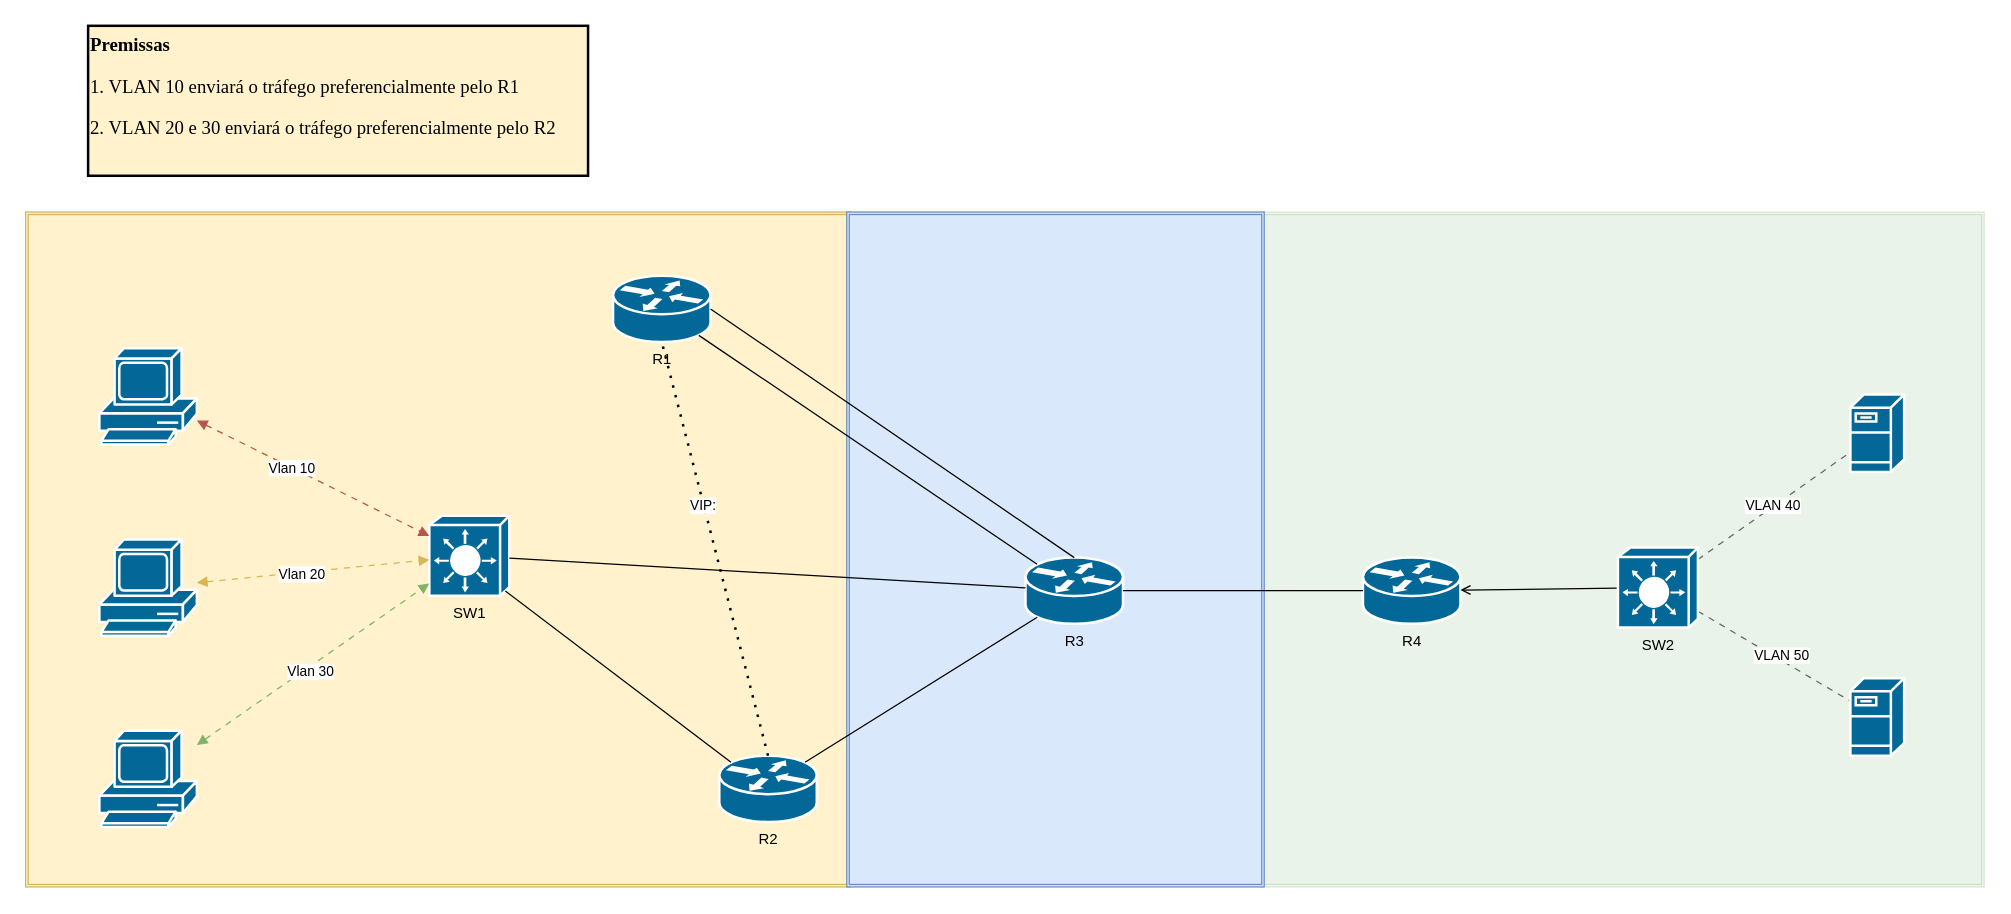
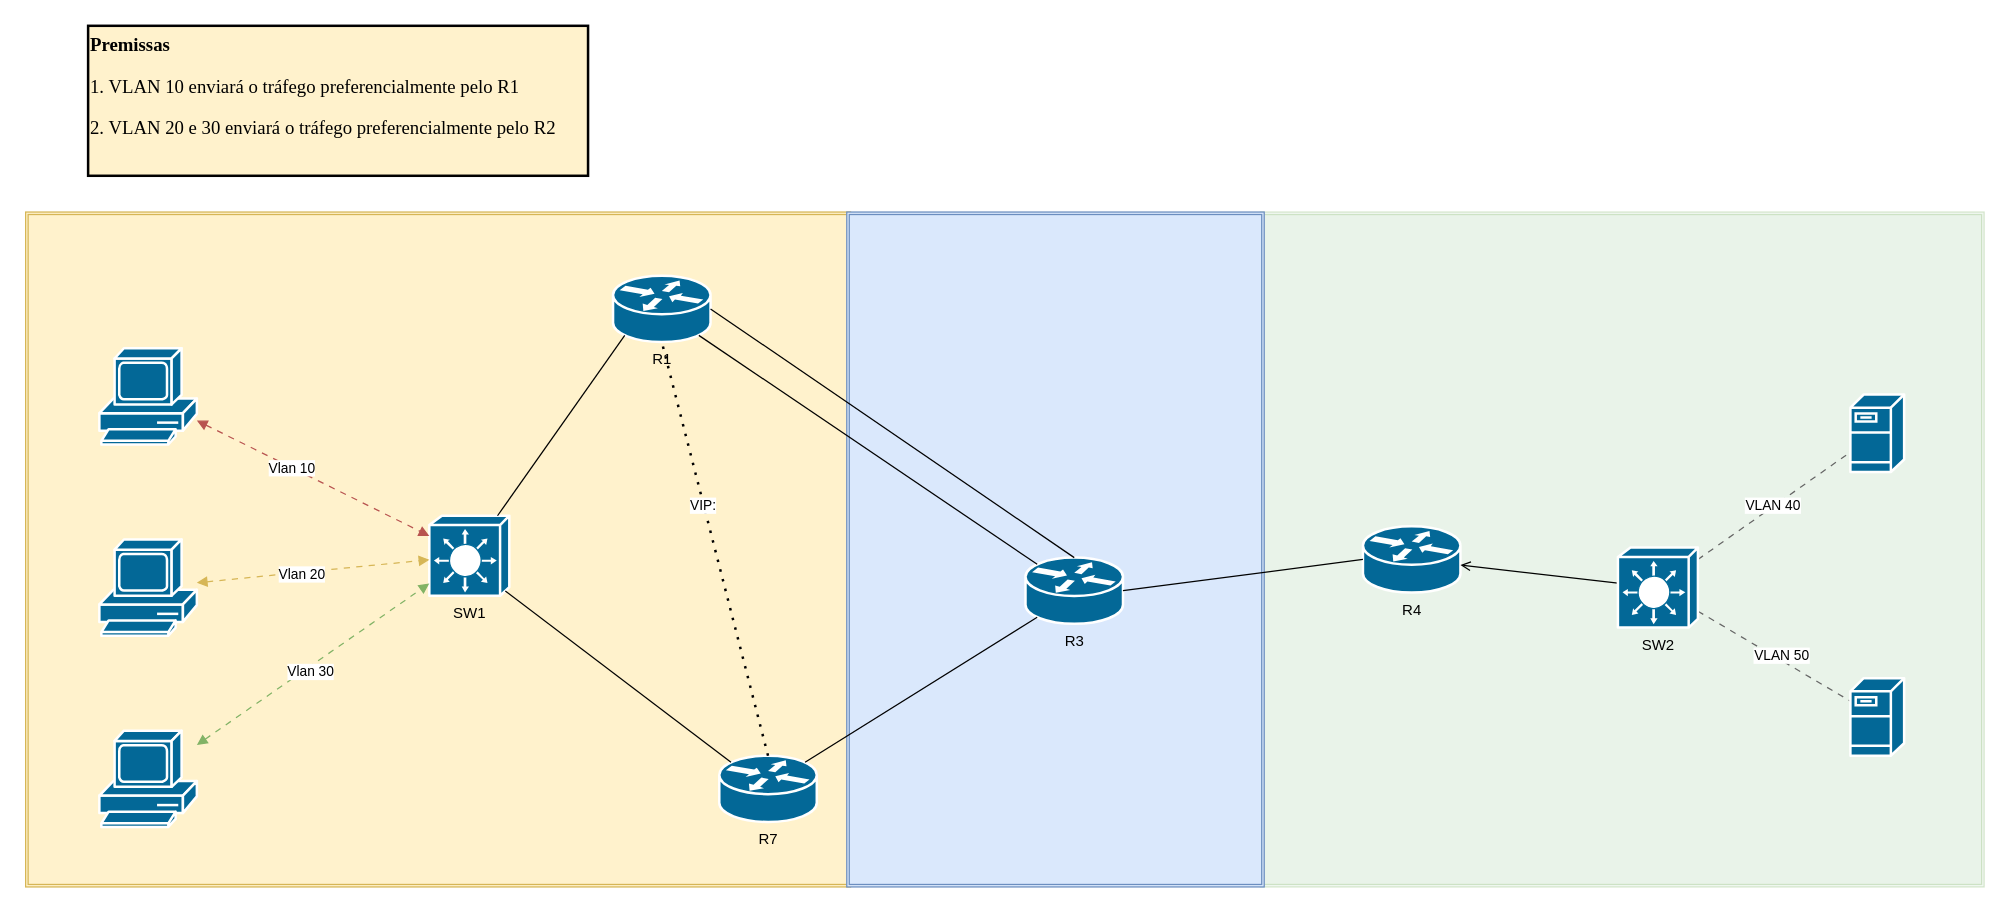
(767, 573) -> (561, 425)
(1412, 591) -> (1412, 559)
(769, 840) -> (769, 840)
